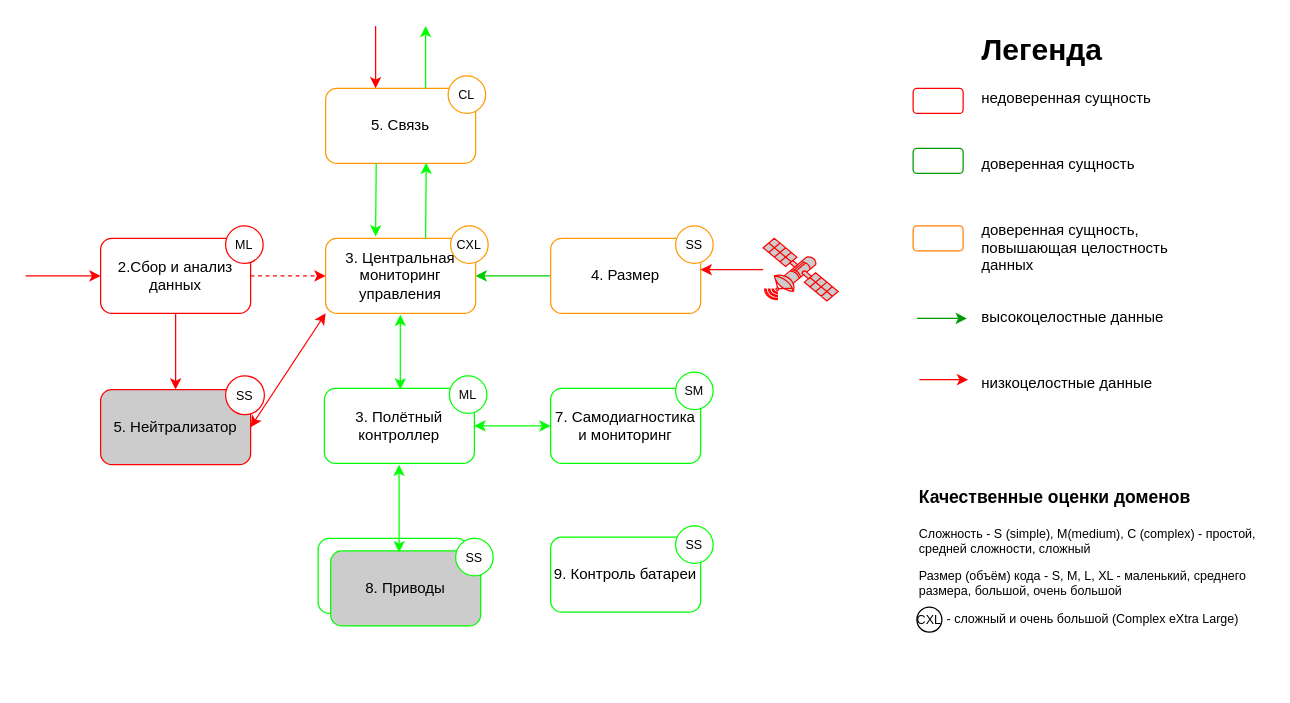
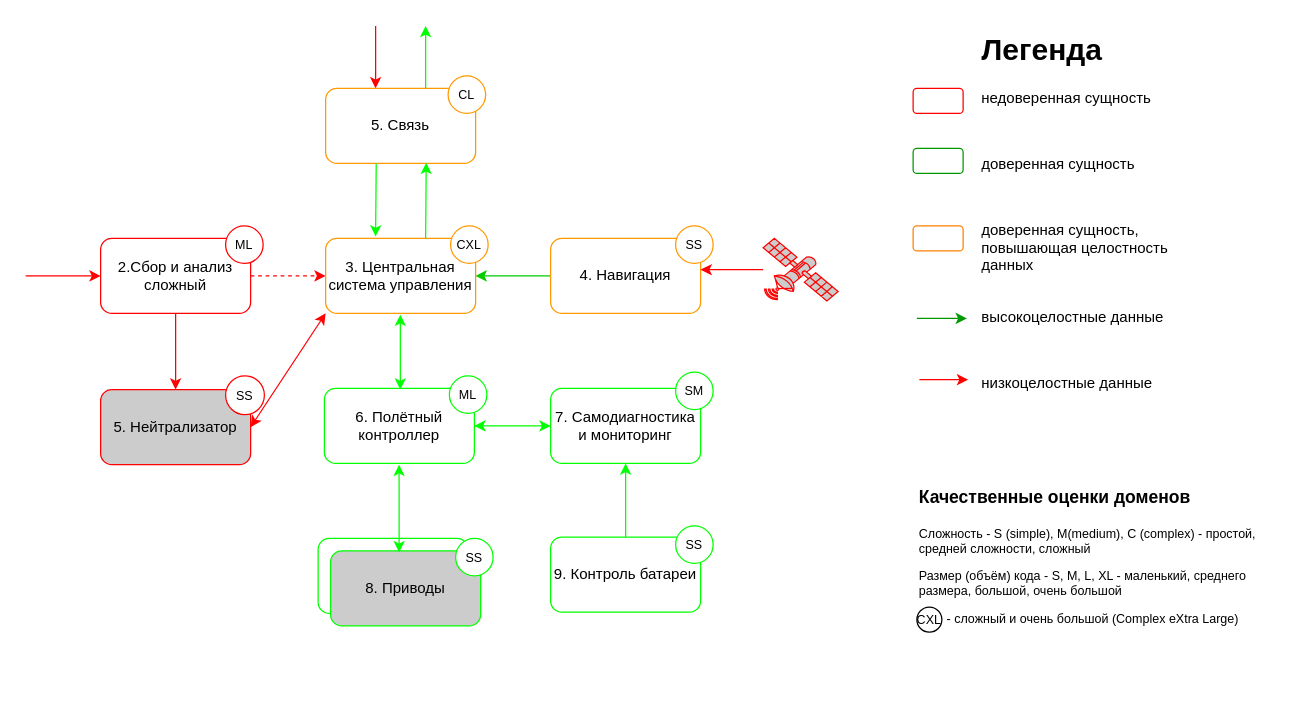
(176, 276) -> (176, 276)
(401, 276) -> (401, 276)
(626, 276) -> (626, 276)
(399, 426) -> (399, 426)
none -> (626, 504)
